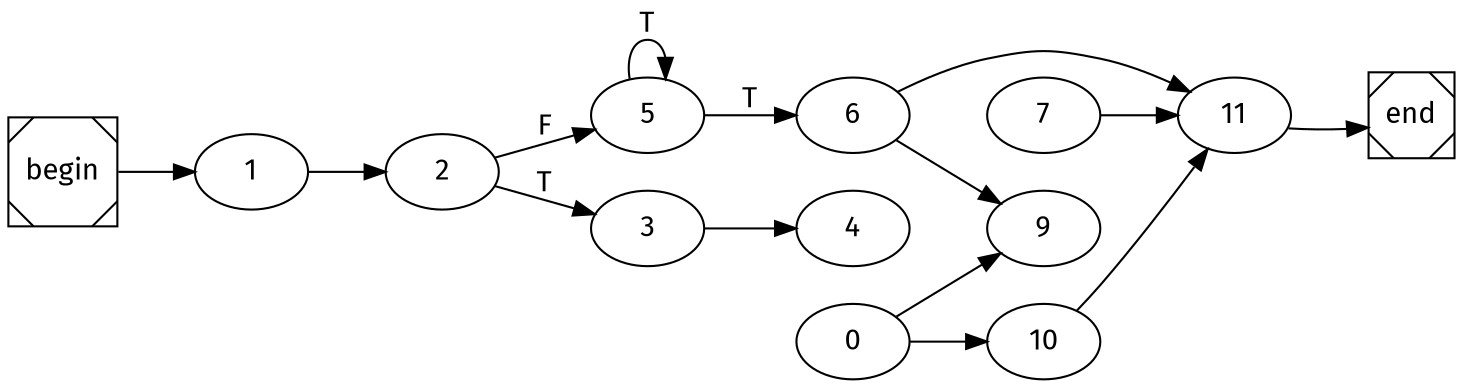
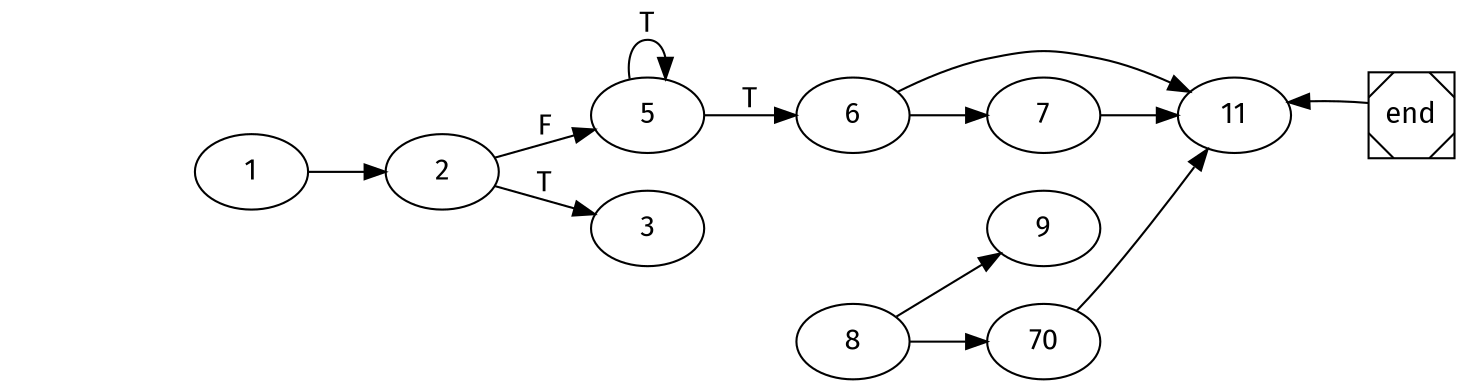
(1318, 129) -> (1339, 101)
(939, 166) -> (938, 115)
(63, 172) -> none
(853, 228) -> none
(853, 342) -> (853, 342)
(1044, 342) -> (1044, 342)
